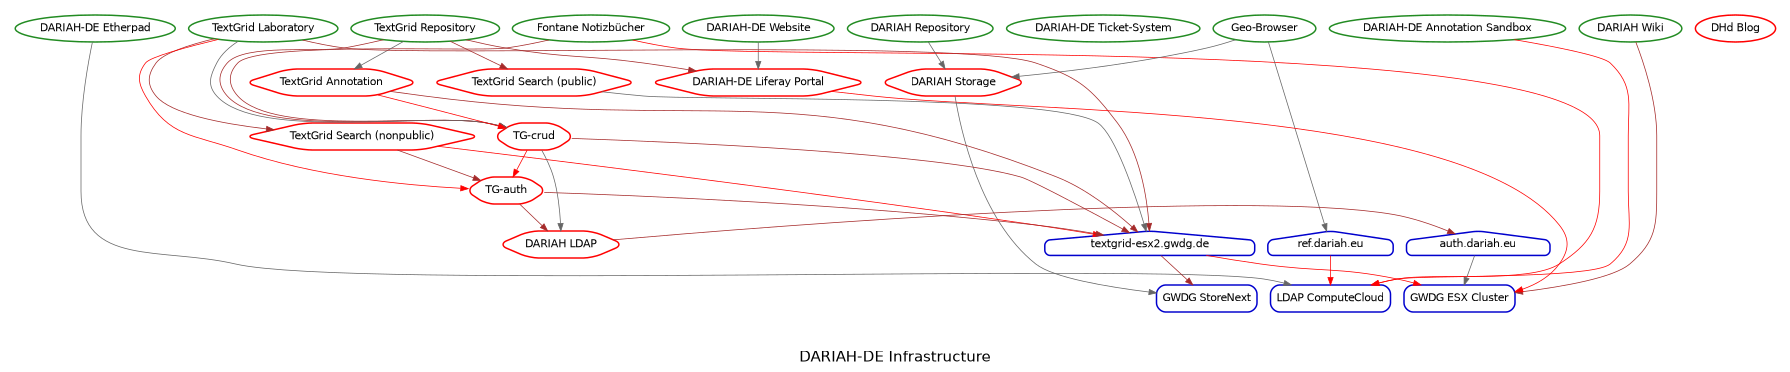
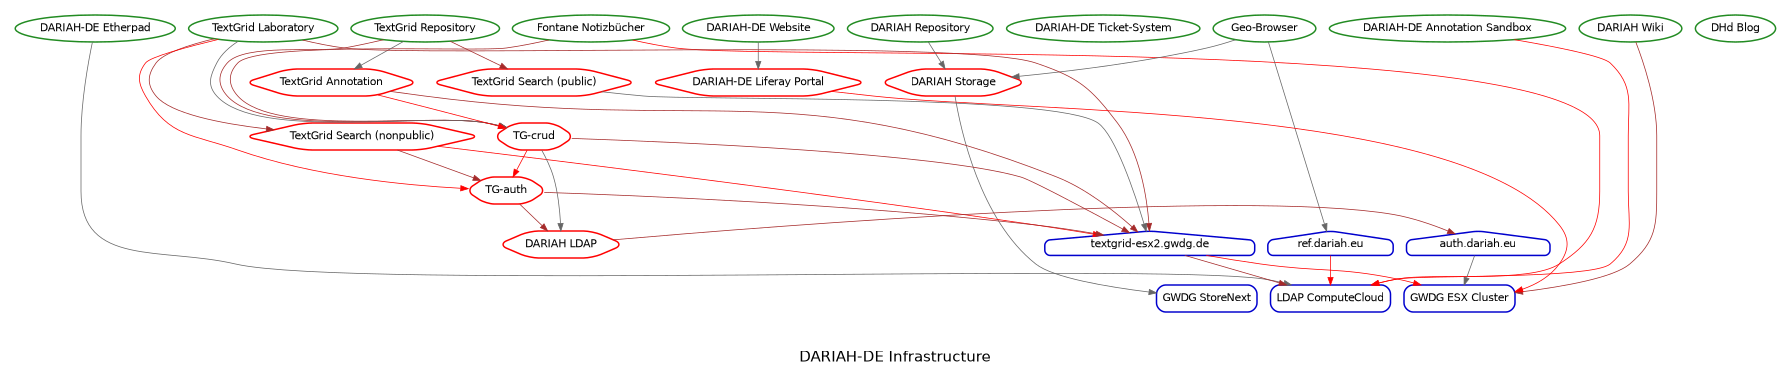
(1736, 28) -> (1736, 28)
(577, 56) -> none
(1175, 269) -> (1232, 269)
